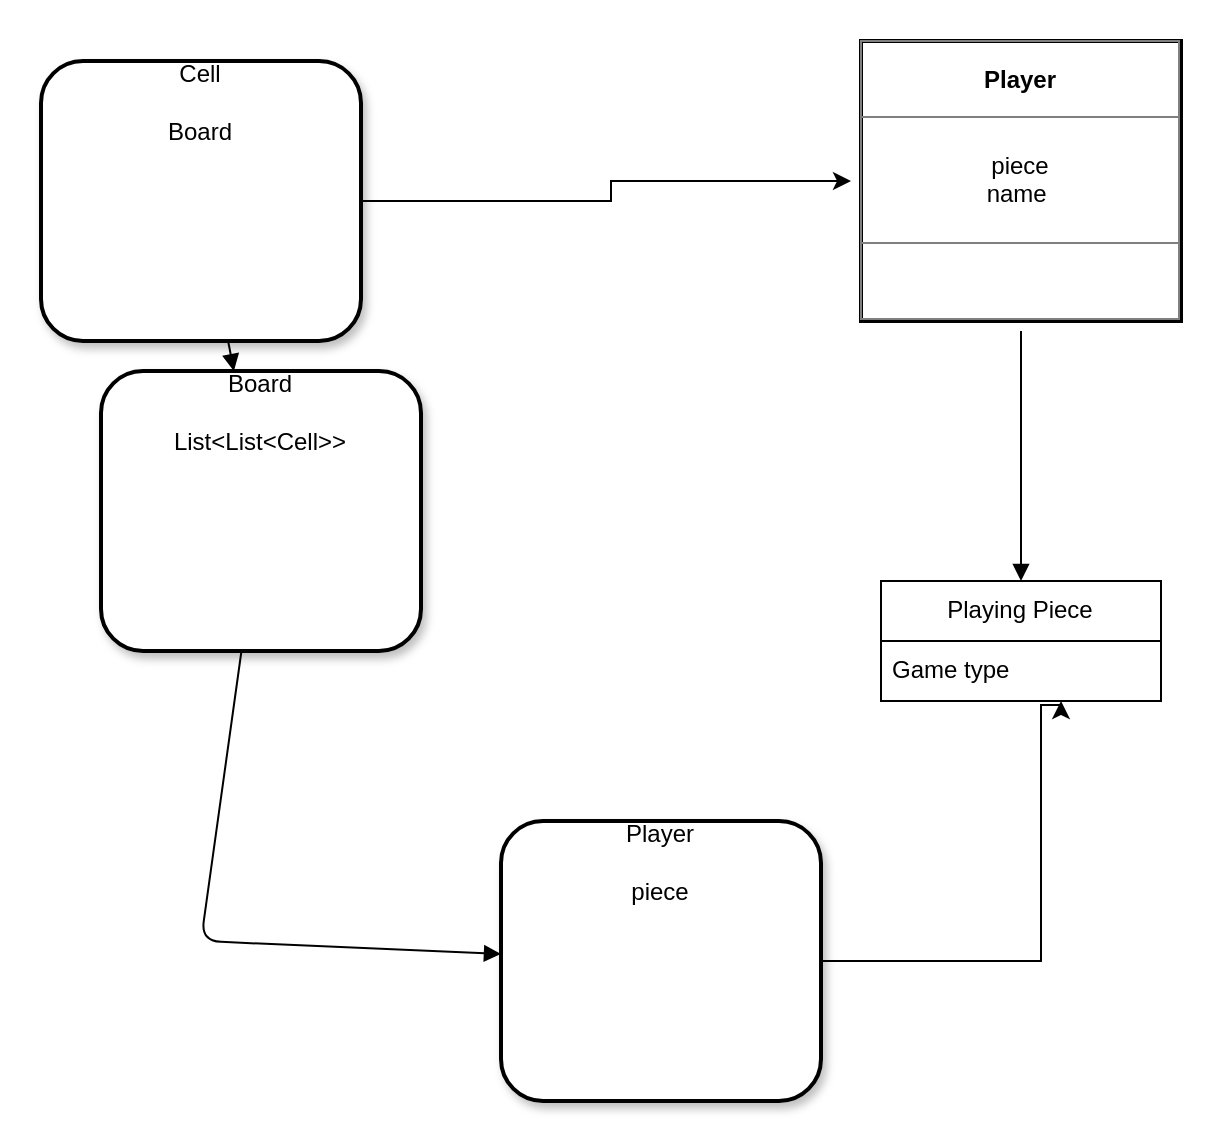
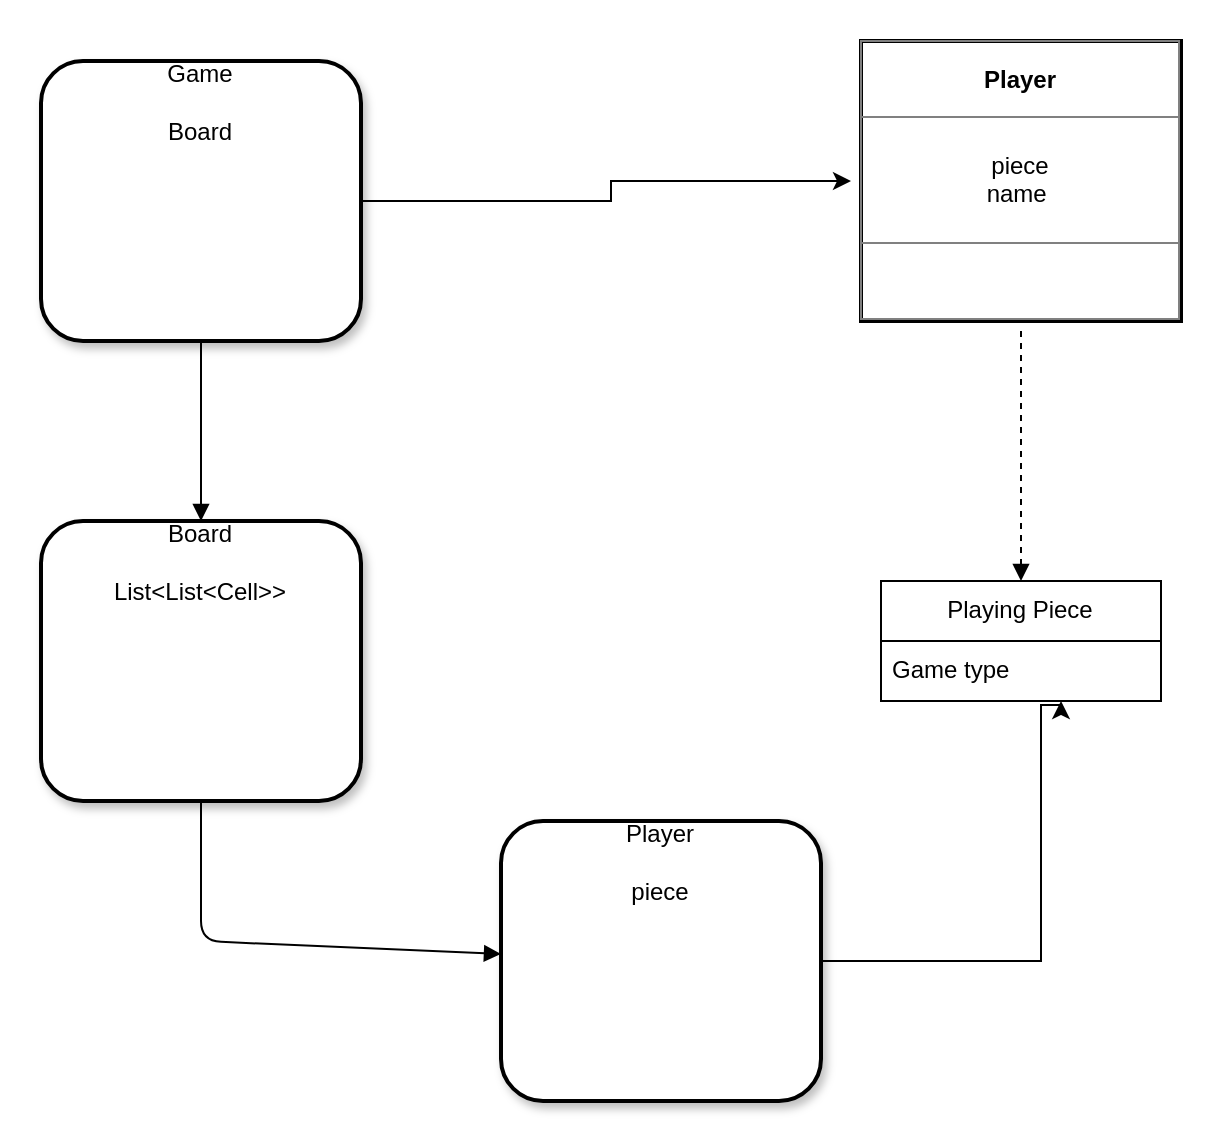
(201, 90) -> (201, 90)
(1021, 447) -> (1021, 447)
(261, 511) -> (201, 661)
